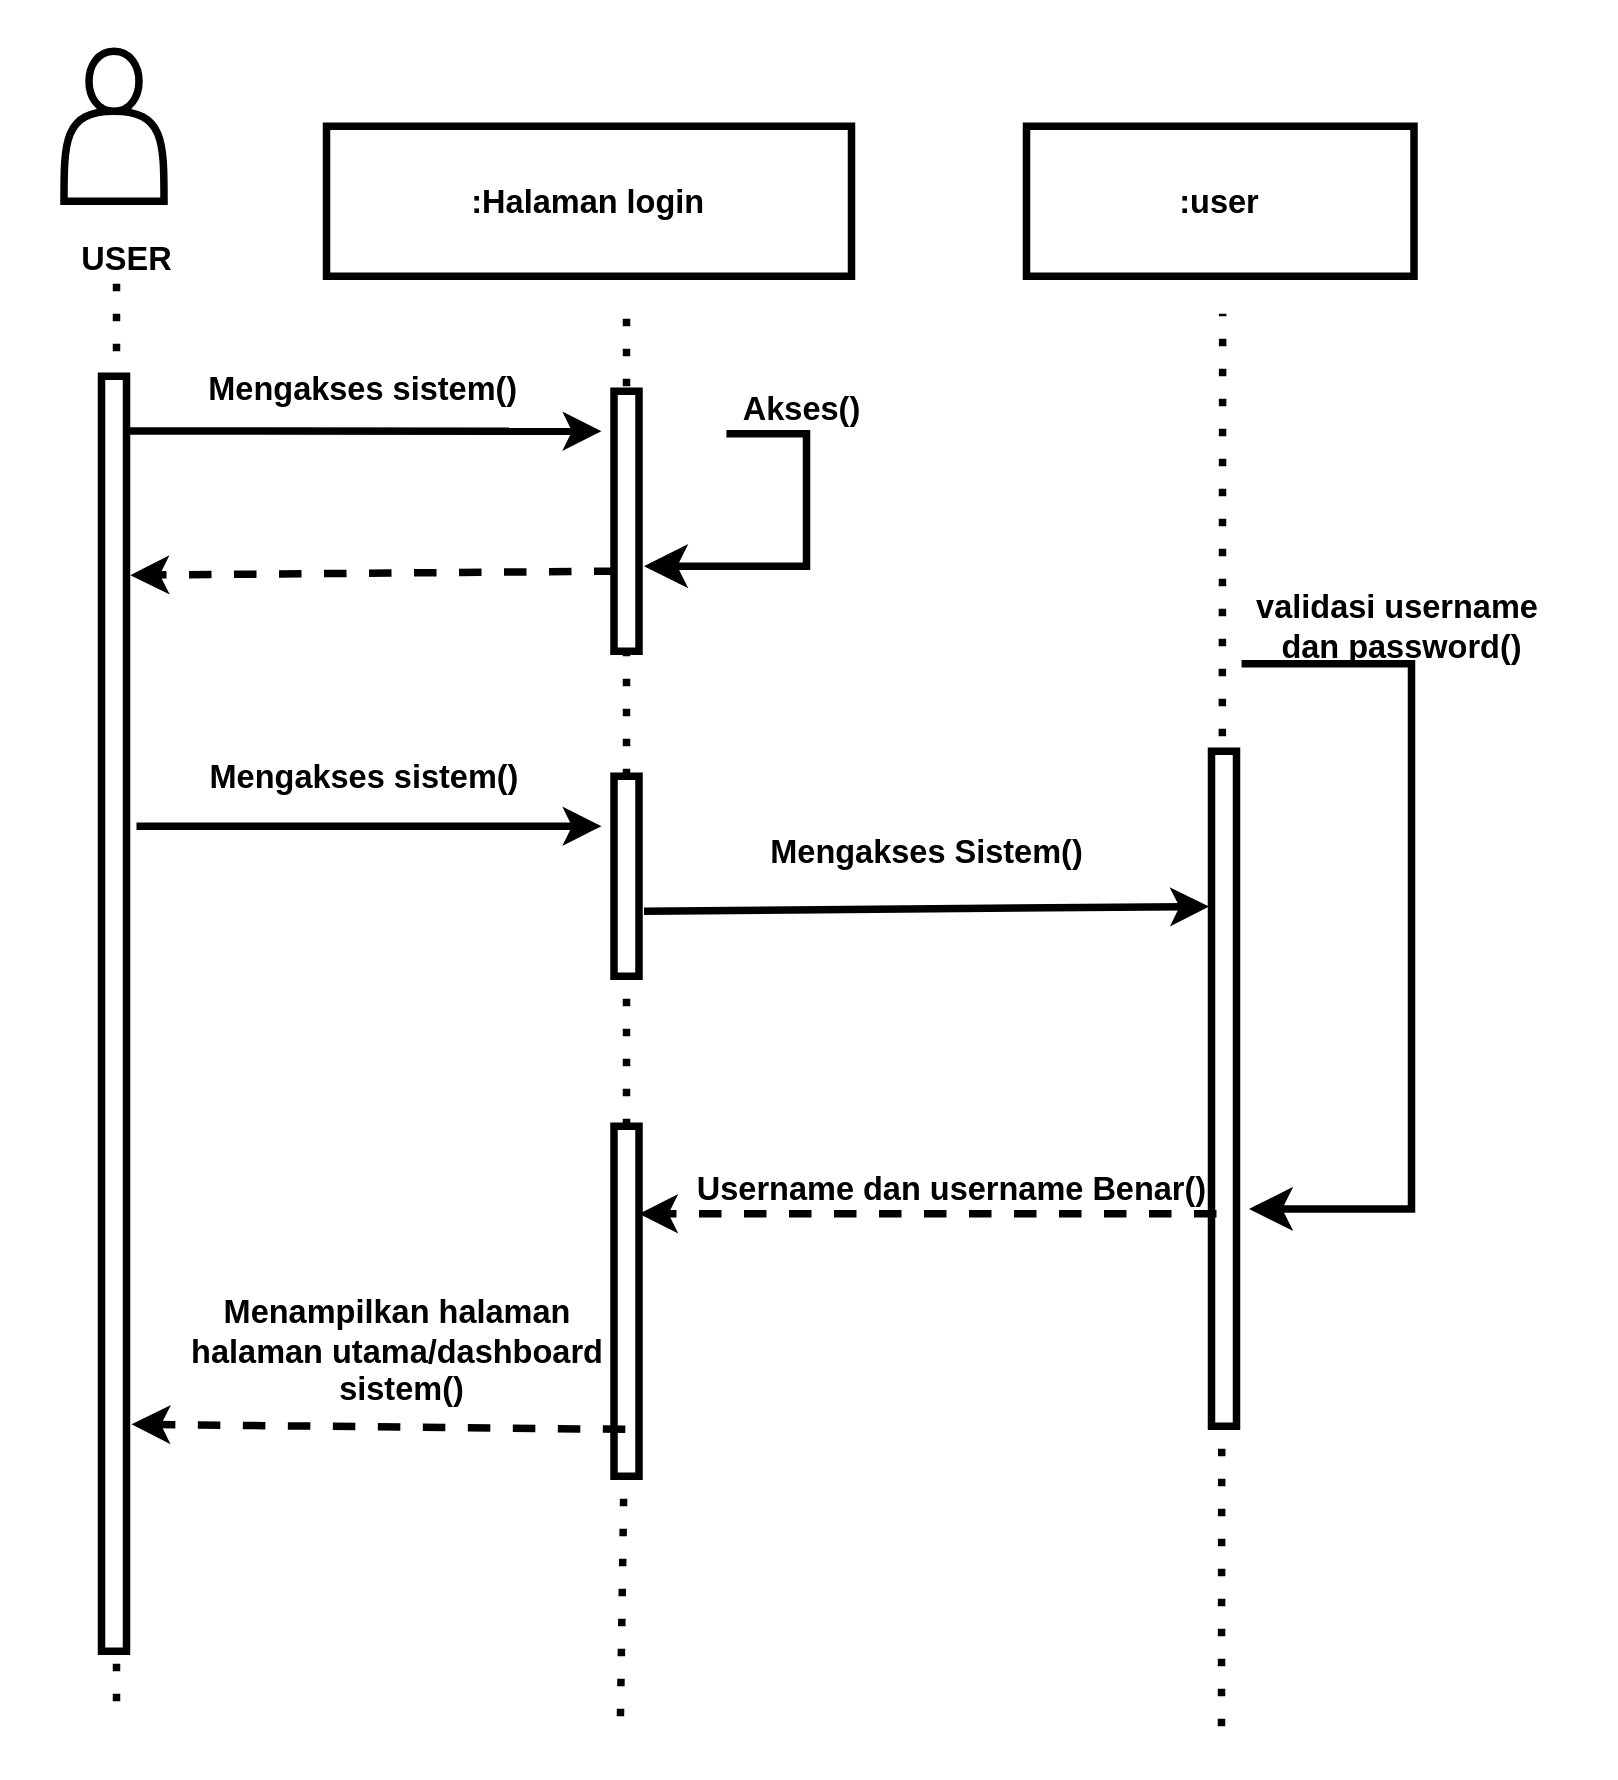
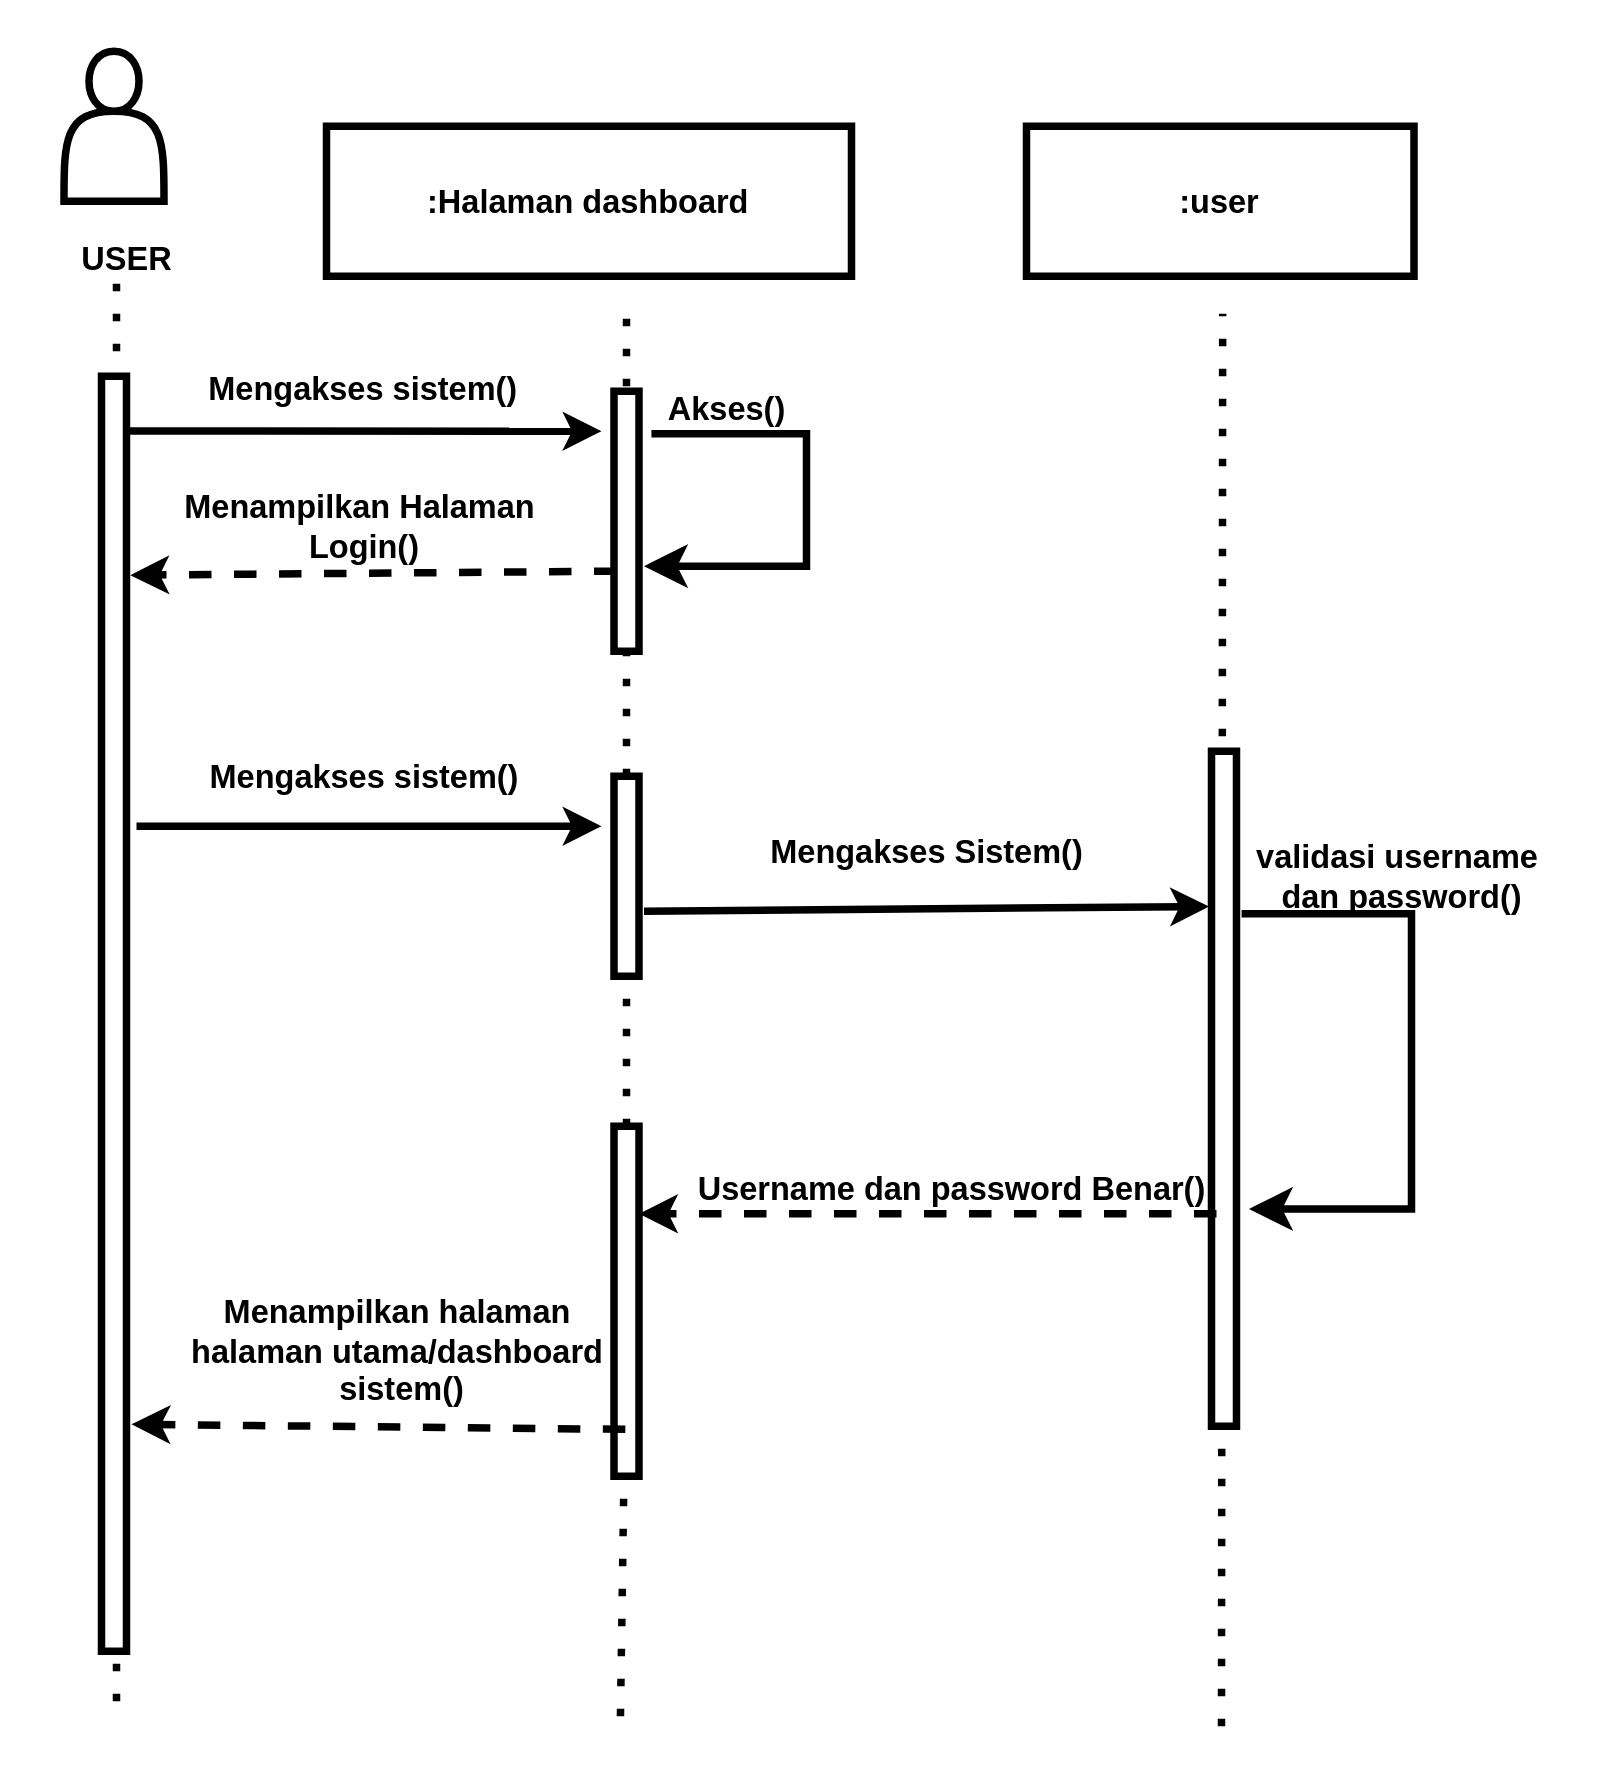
(589, 201) -> (589, 201)
(801, 409) -> (726, 409)
none -> (364, 526)
(1401, 626) -> (1401, 876)
(953, 1189) -> (953, 1189)
